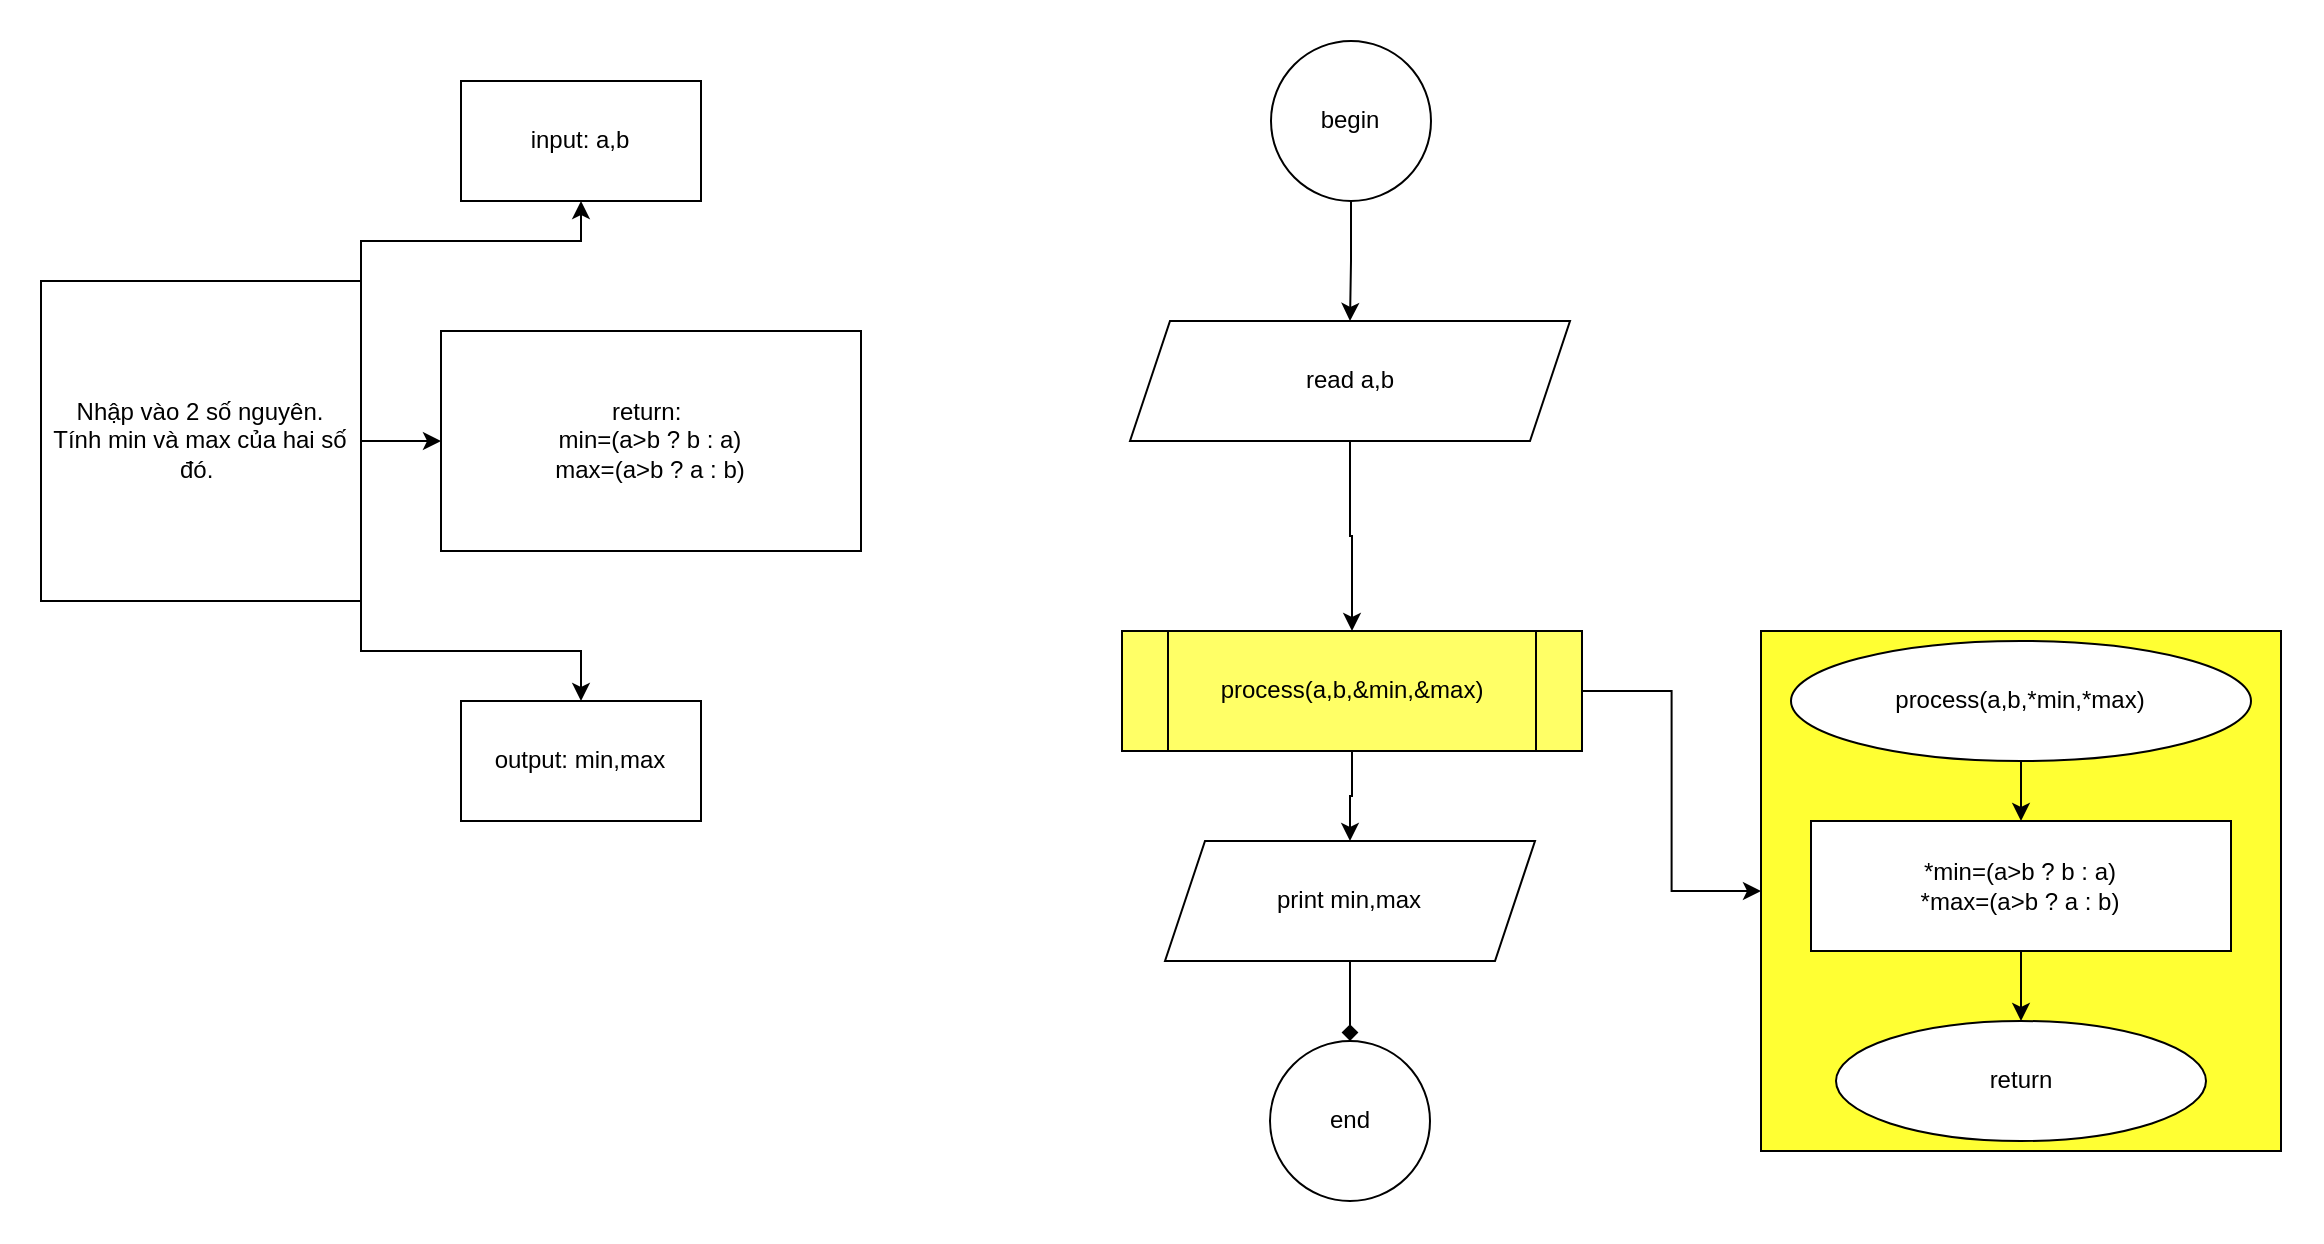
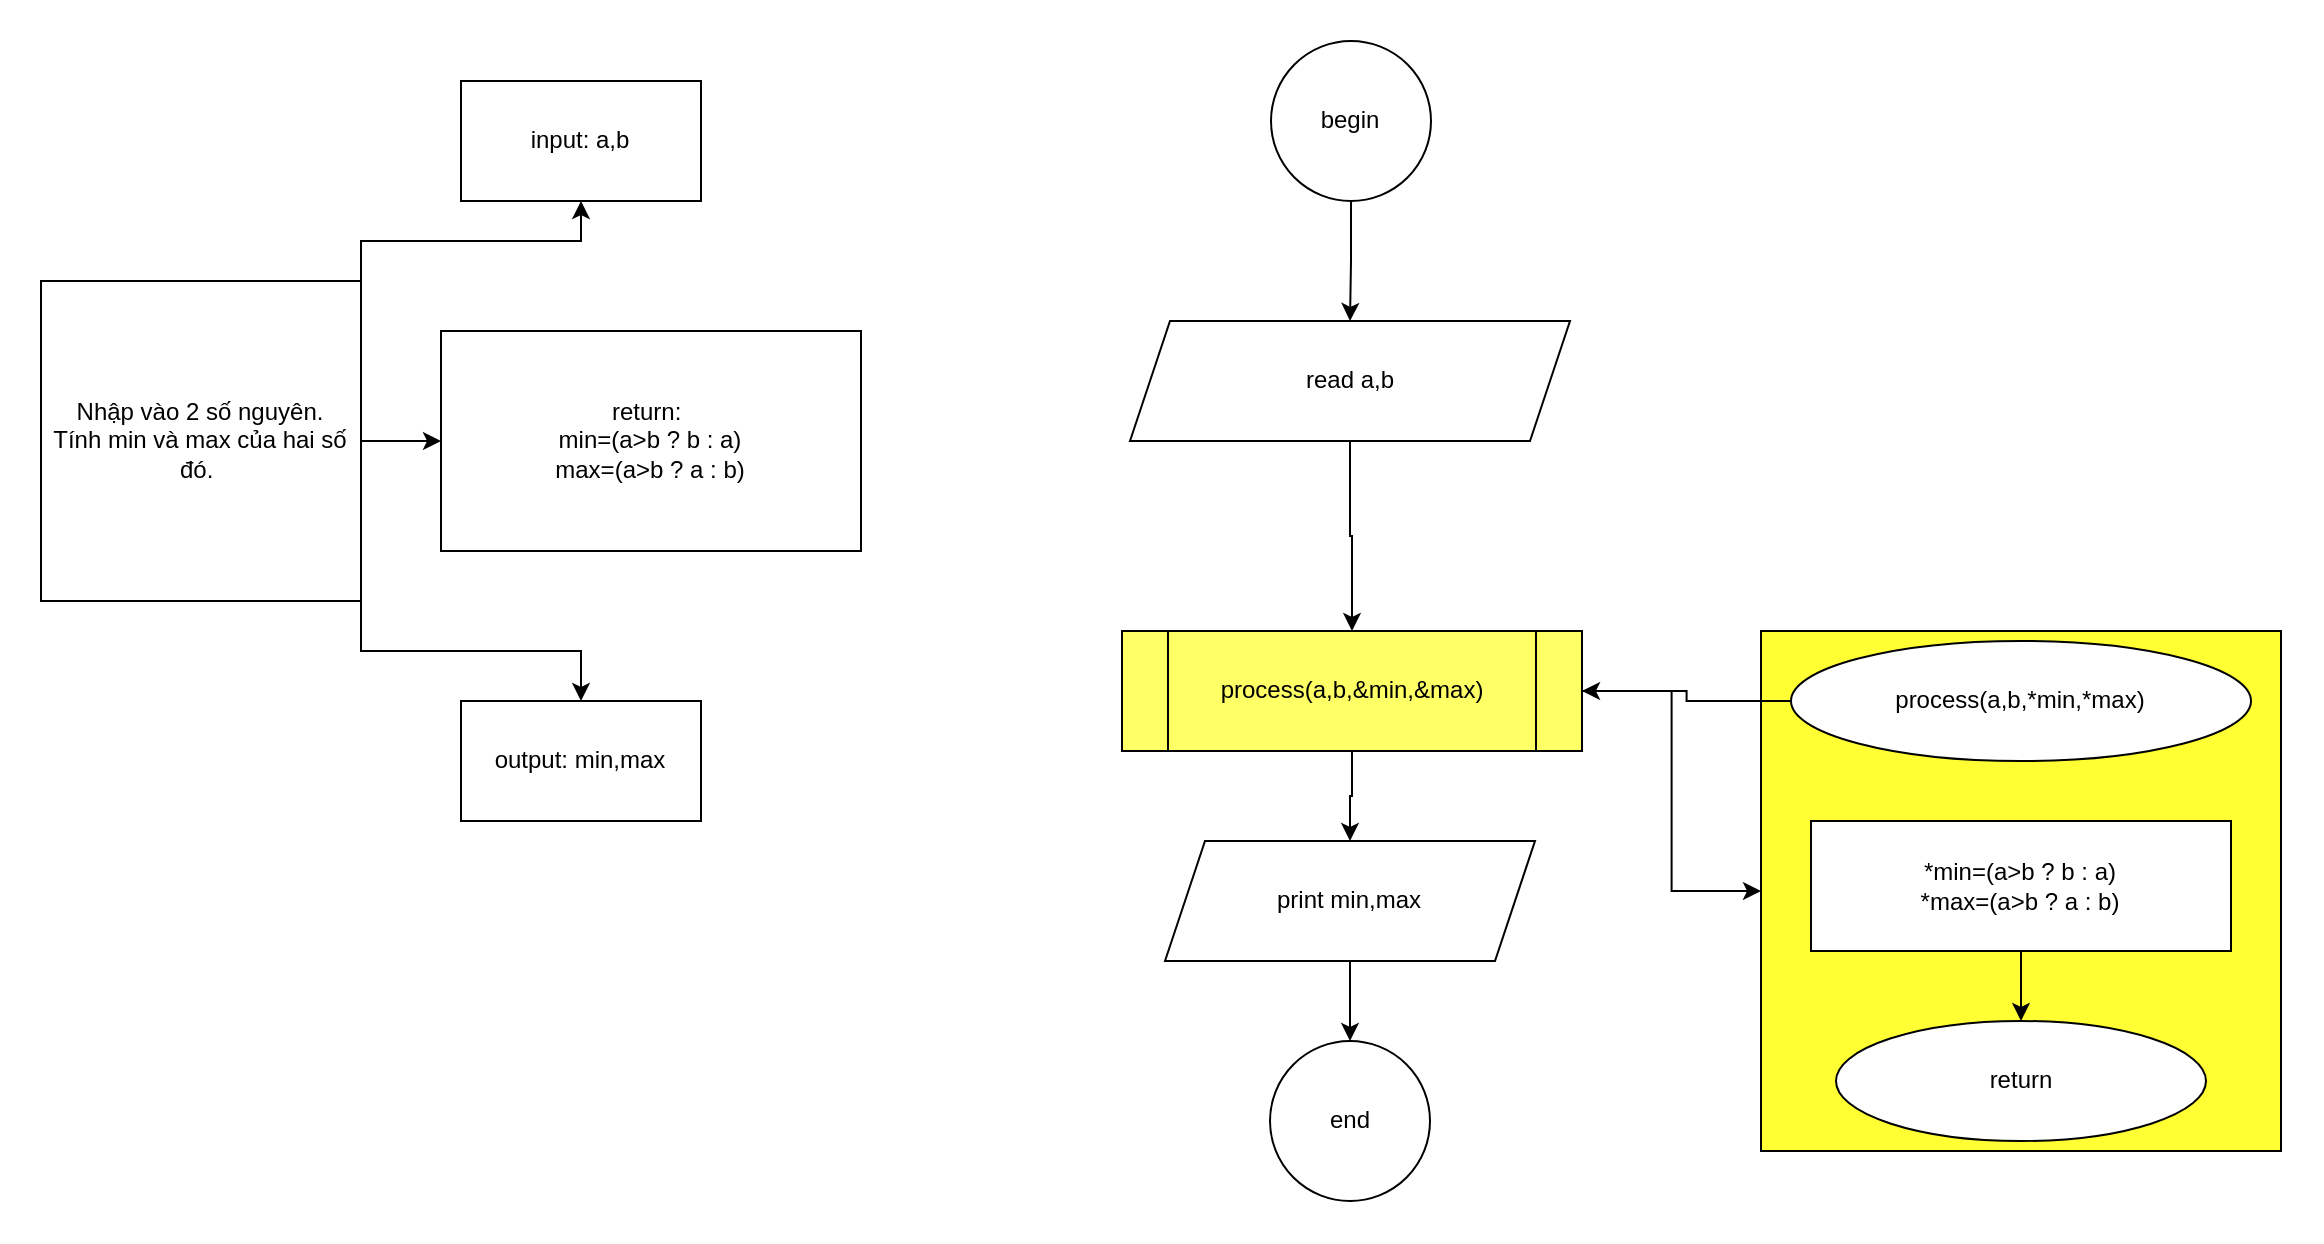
(2021, 798) -> (1729, 701)
(1350, 1025) -> (1350, 1026)
